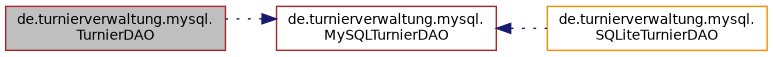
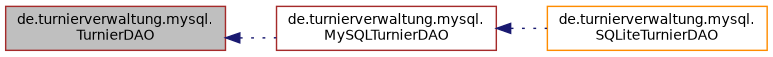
(244, 19) -> (258, 38)
